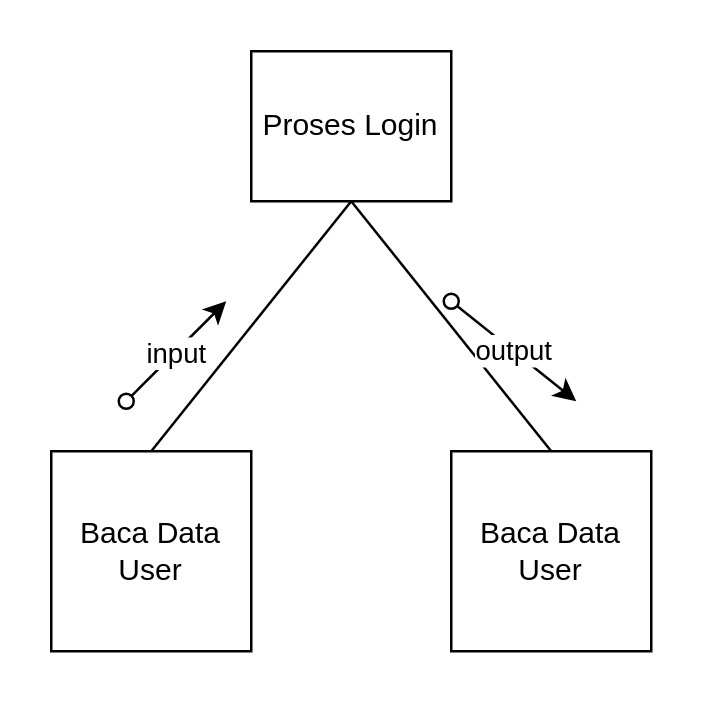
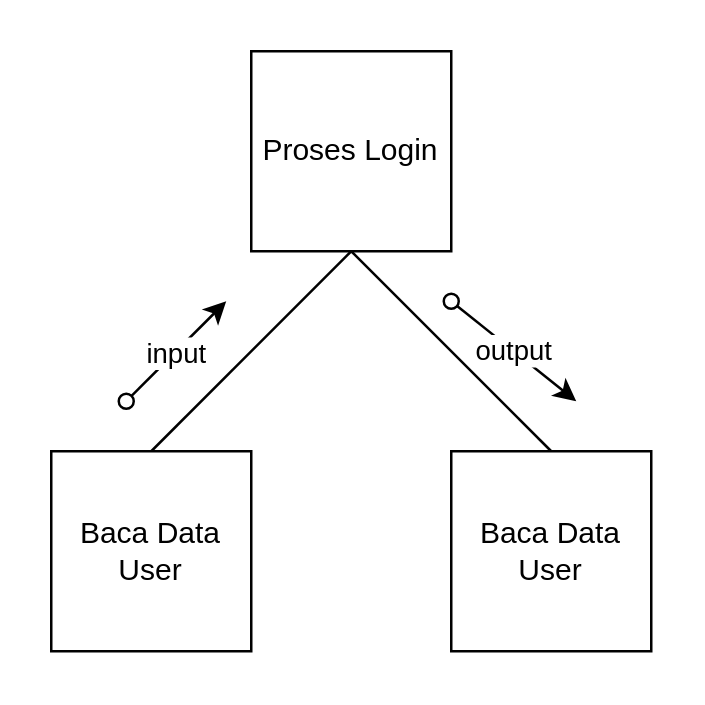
(351, 126) -> (351, 151)
